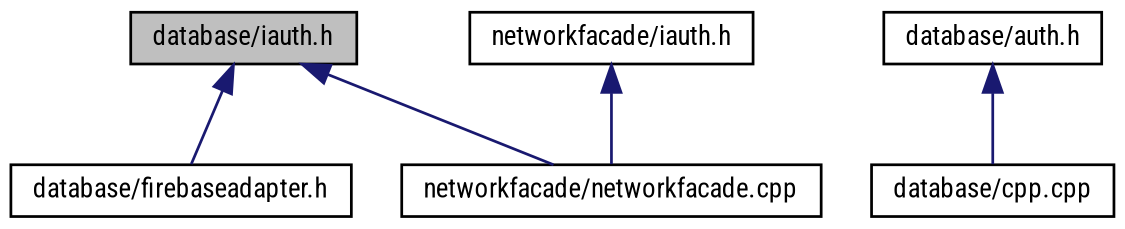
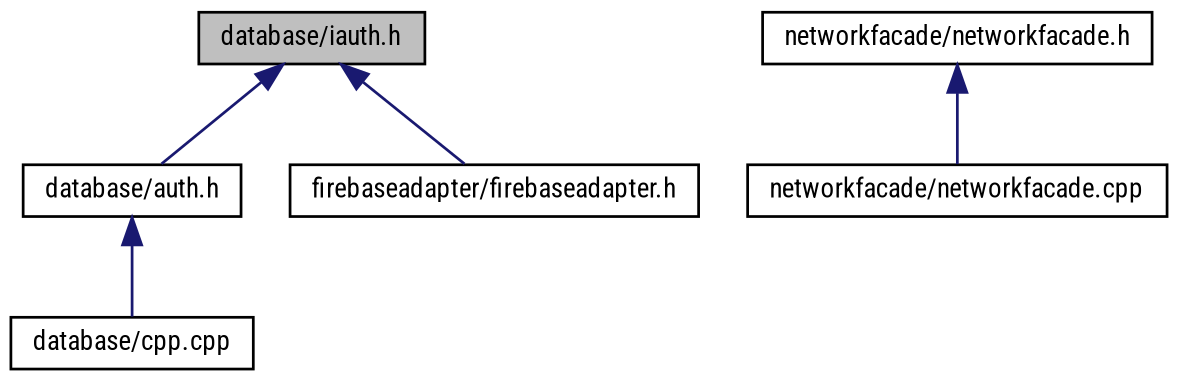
(611, 38) -> (957, 38)
(441, 120) -> (211, 123)
(181, 191) -> (494, 191)
